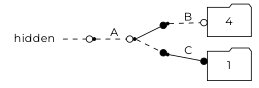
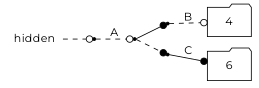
(229, 66) -> (229, 66)
